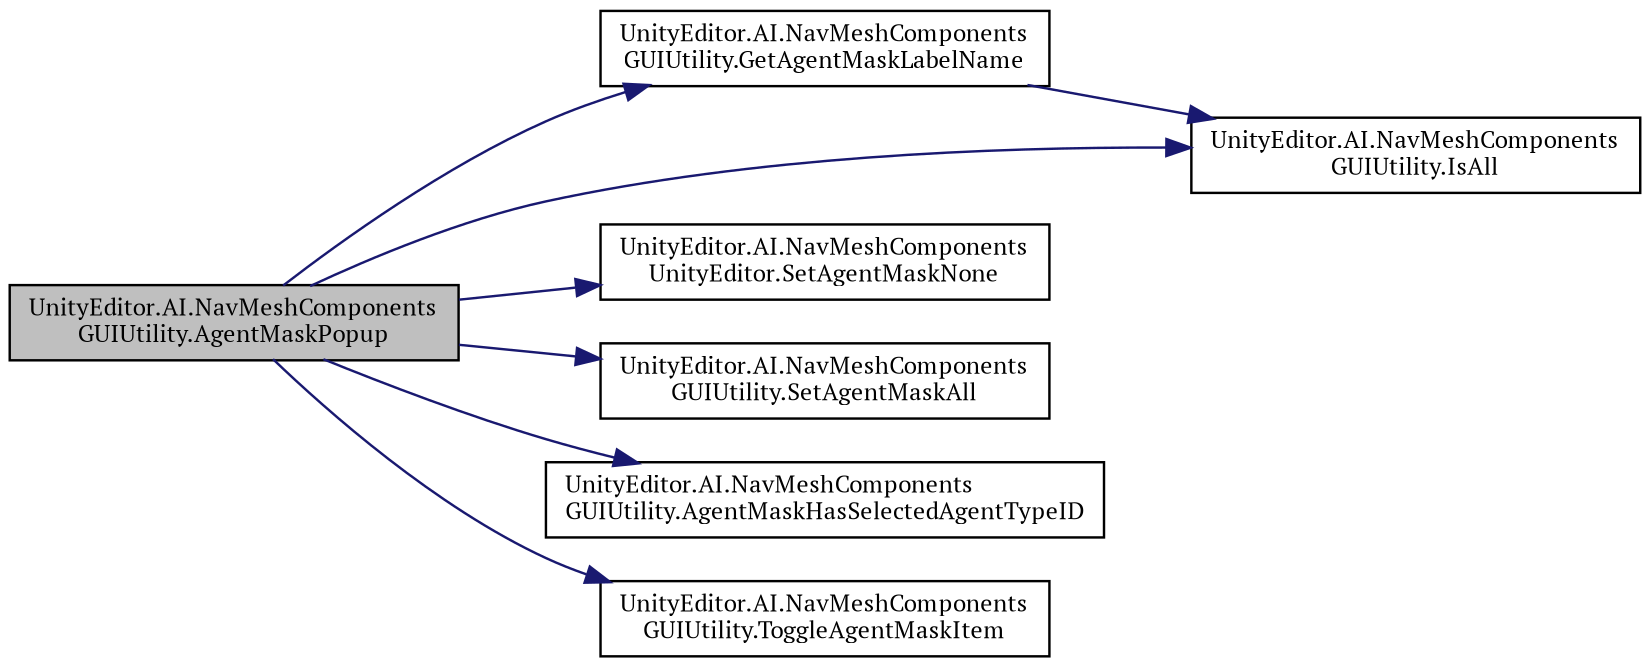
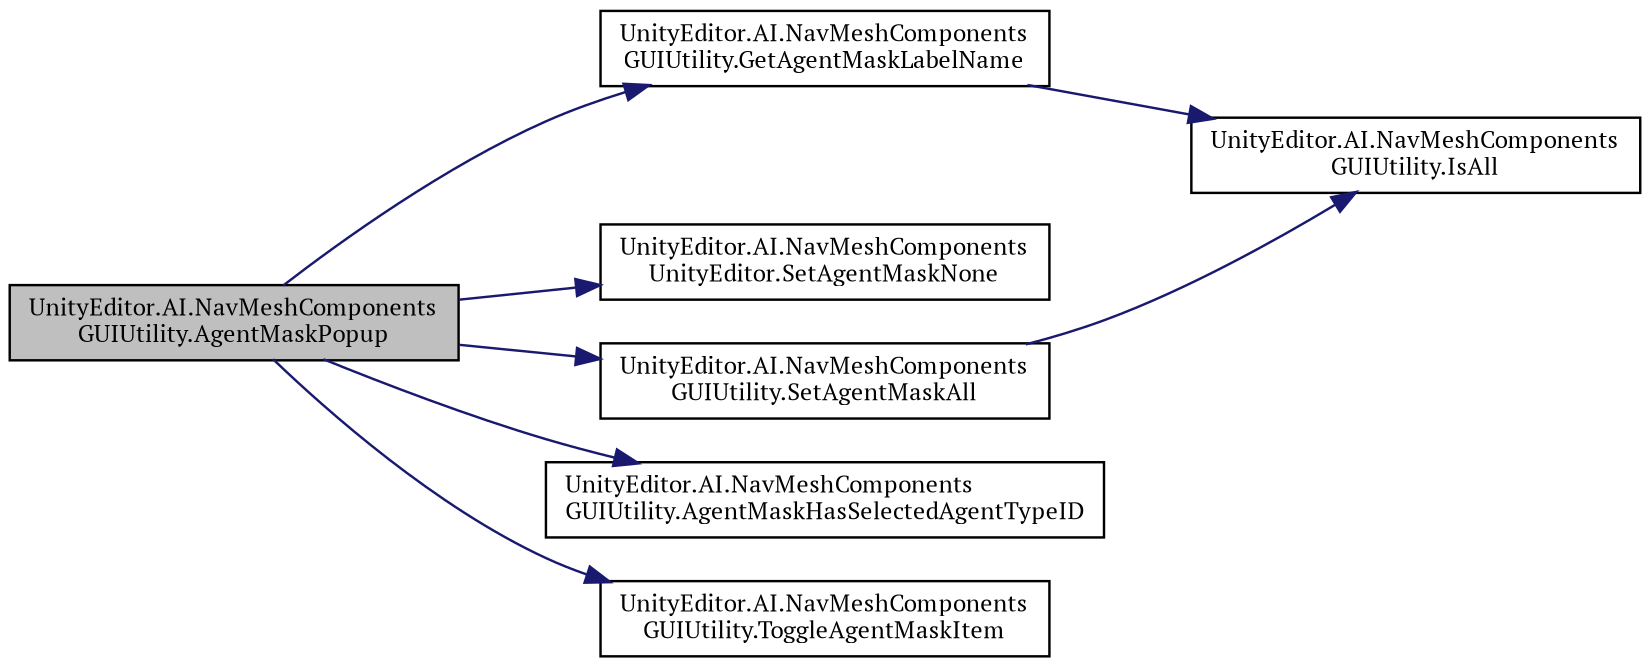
(730, 171) -> (1185, 286)
